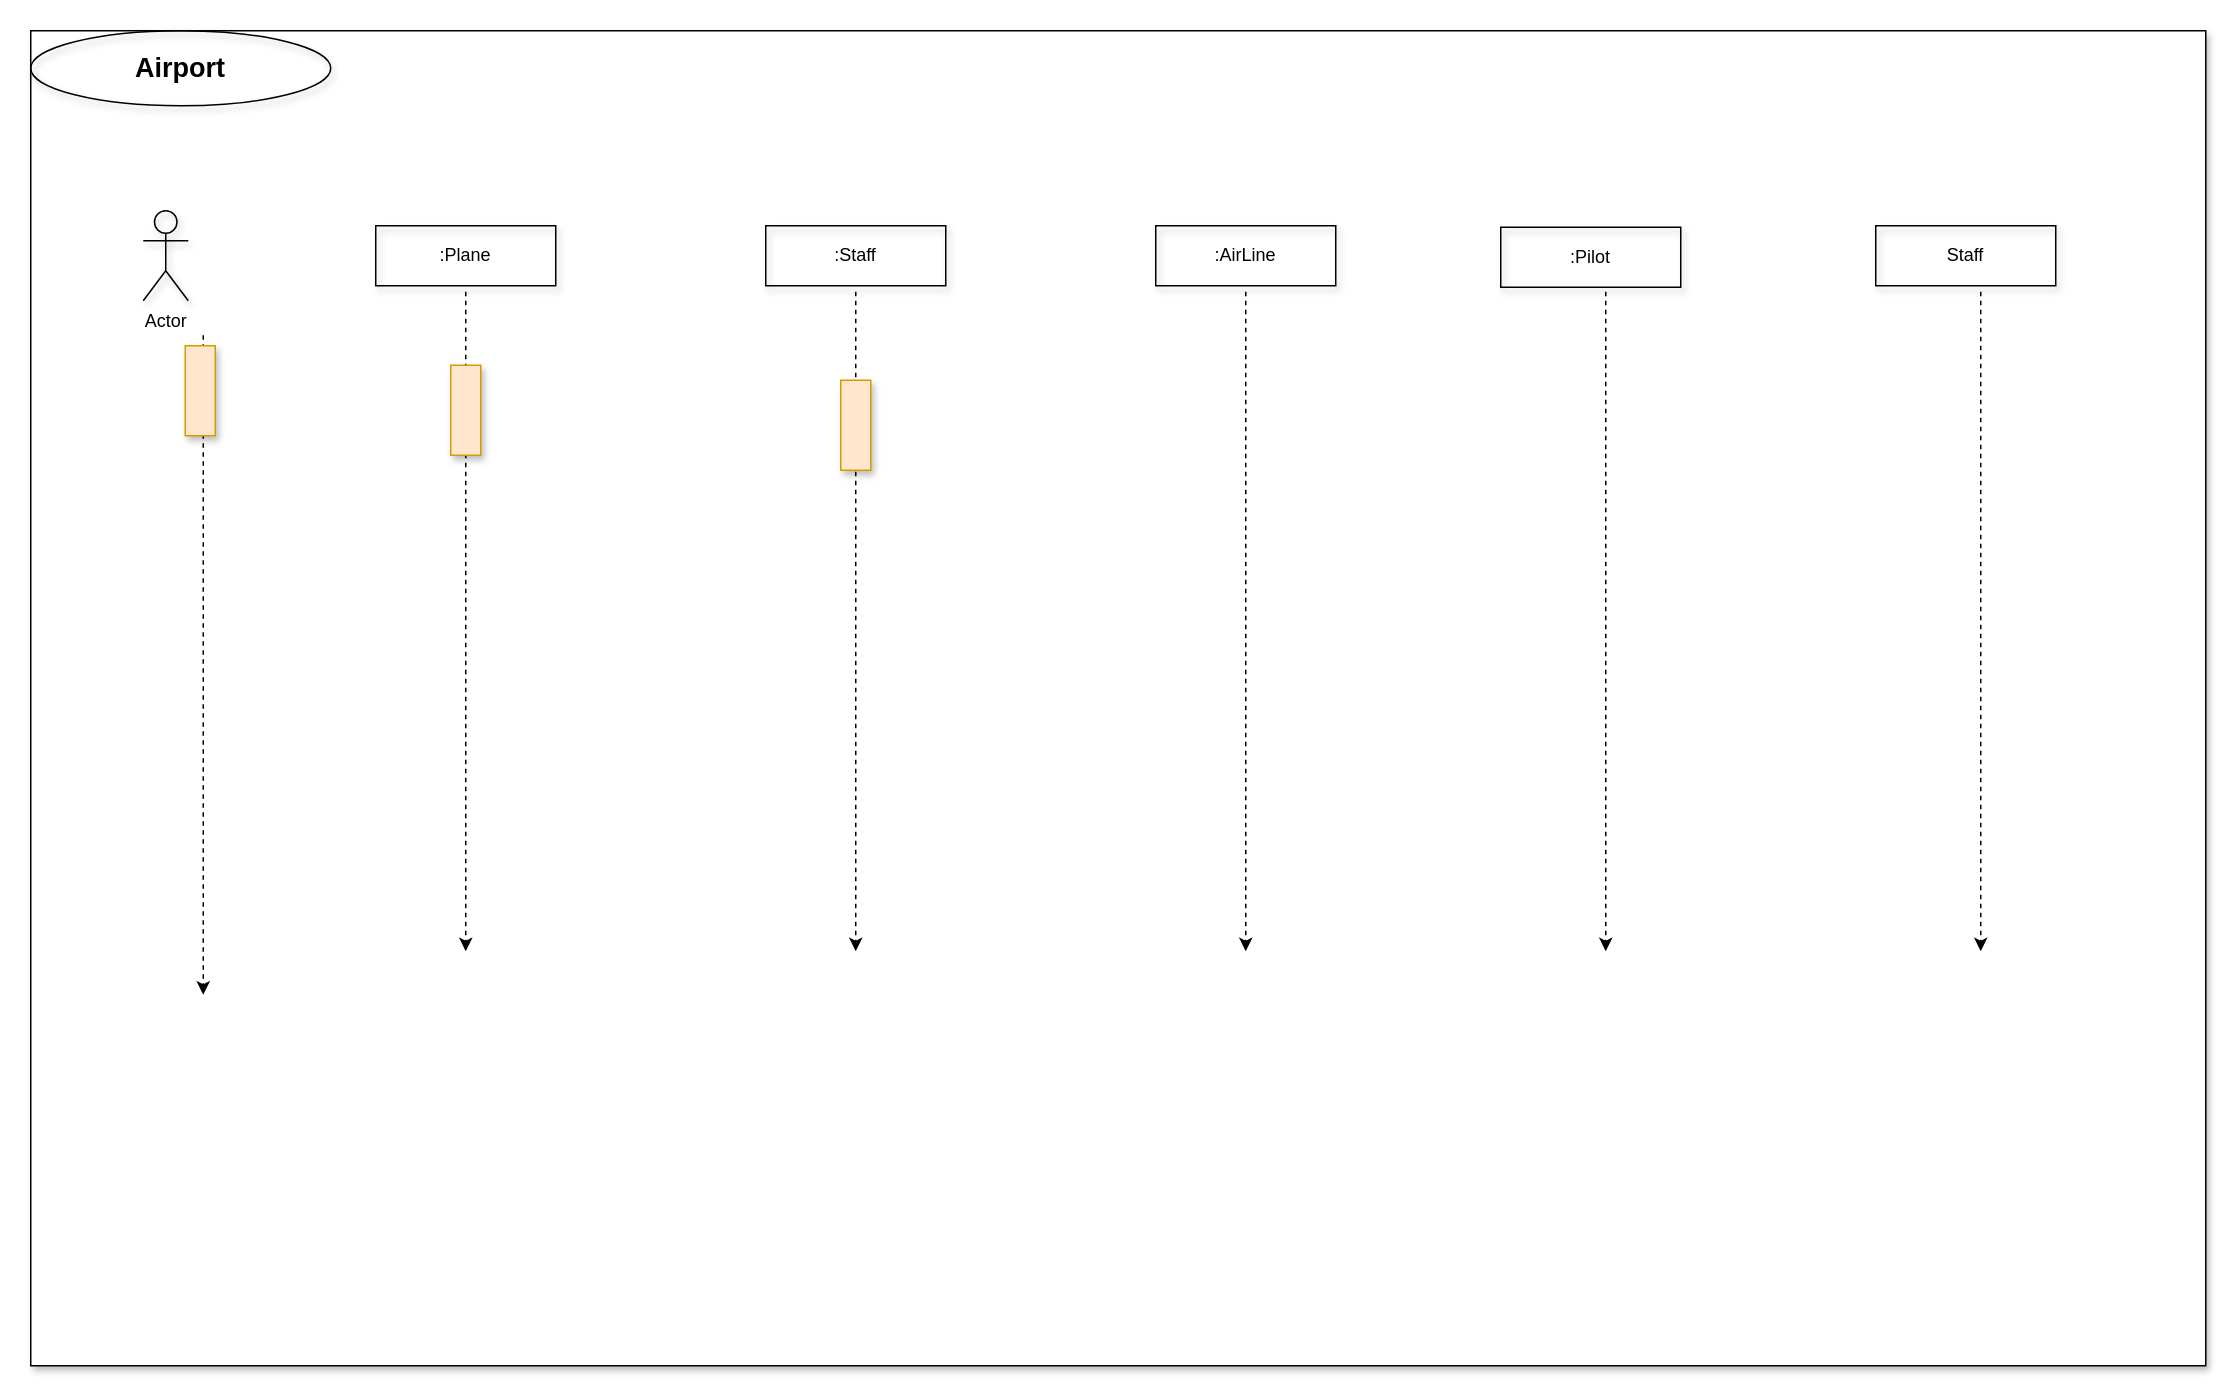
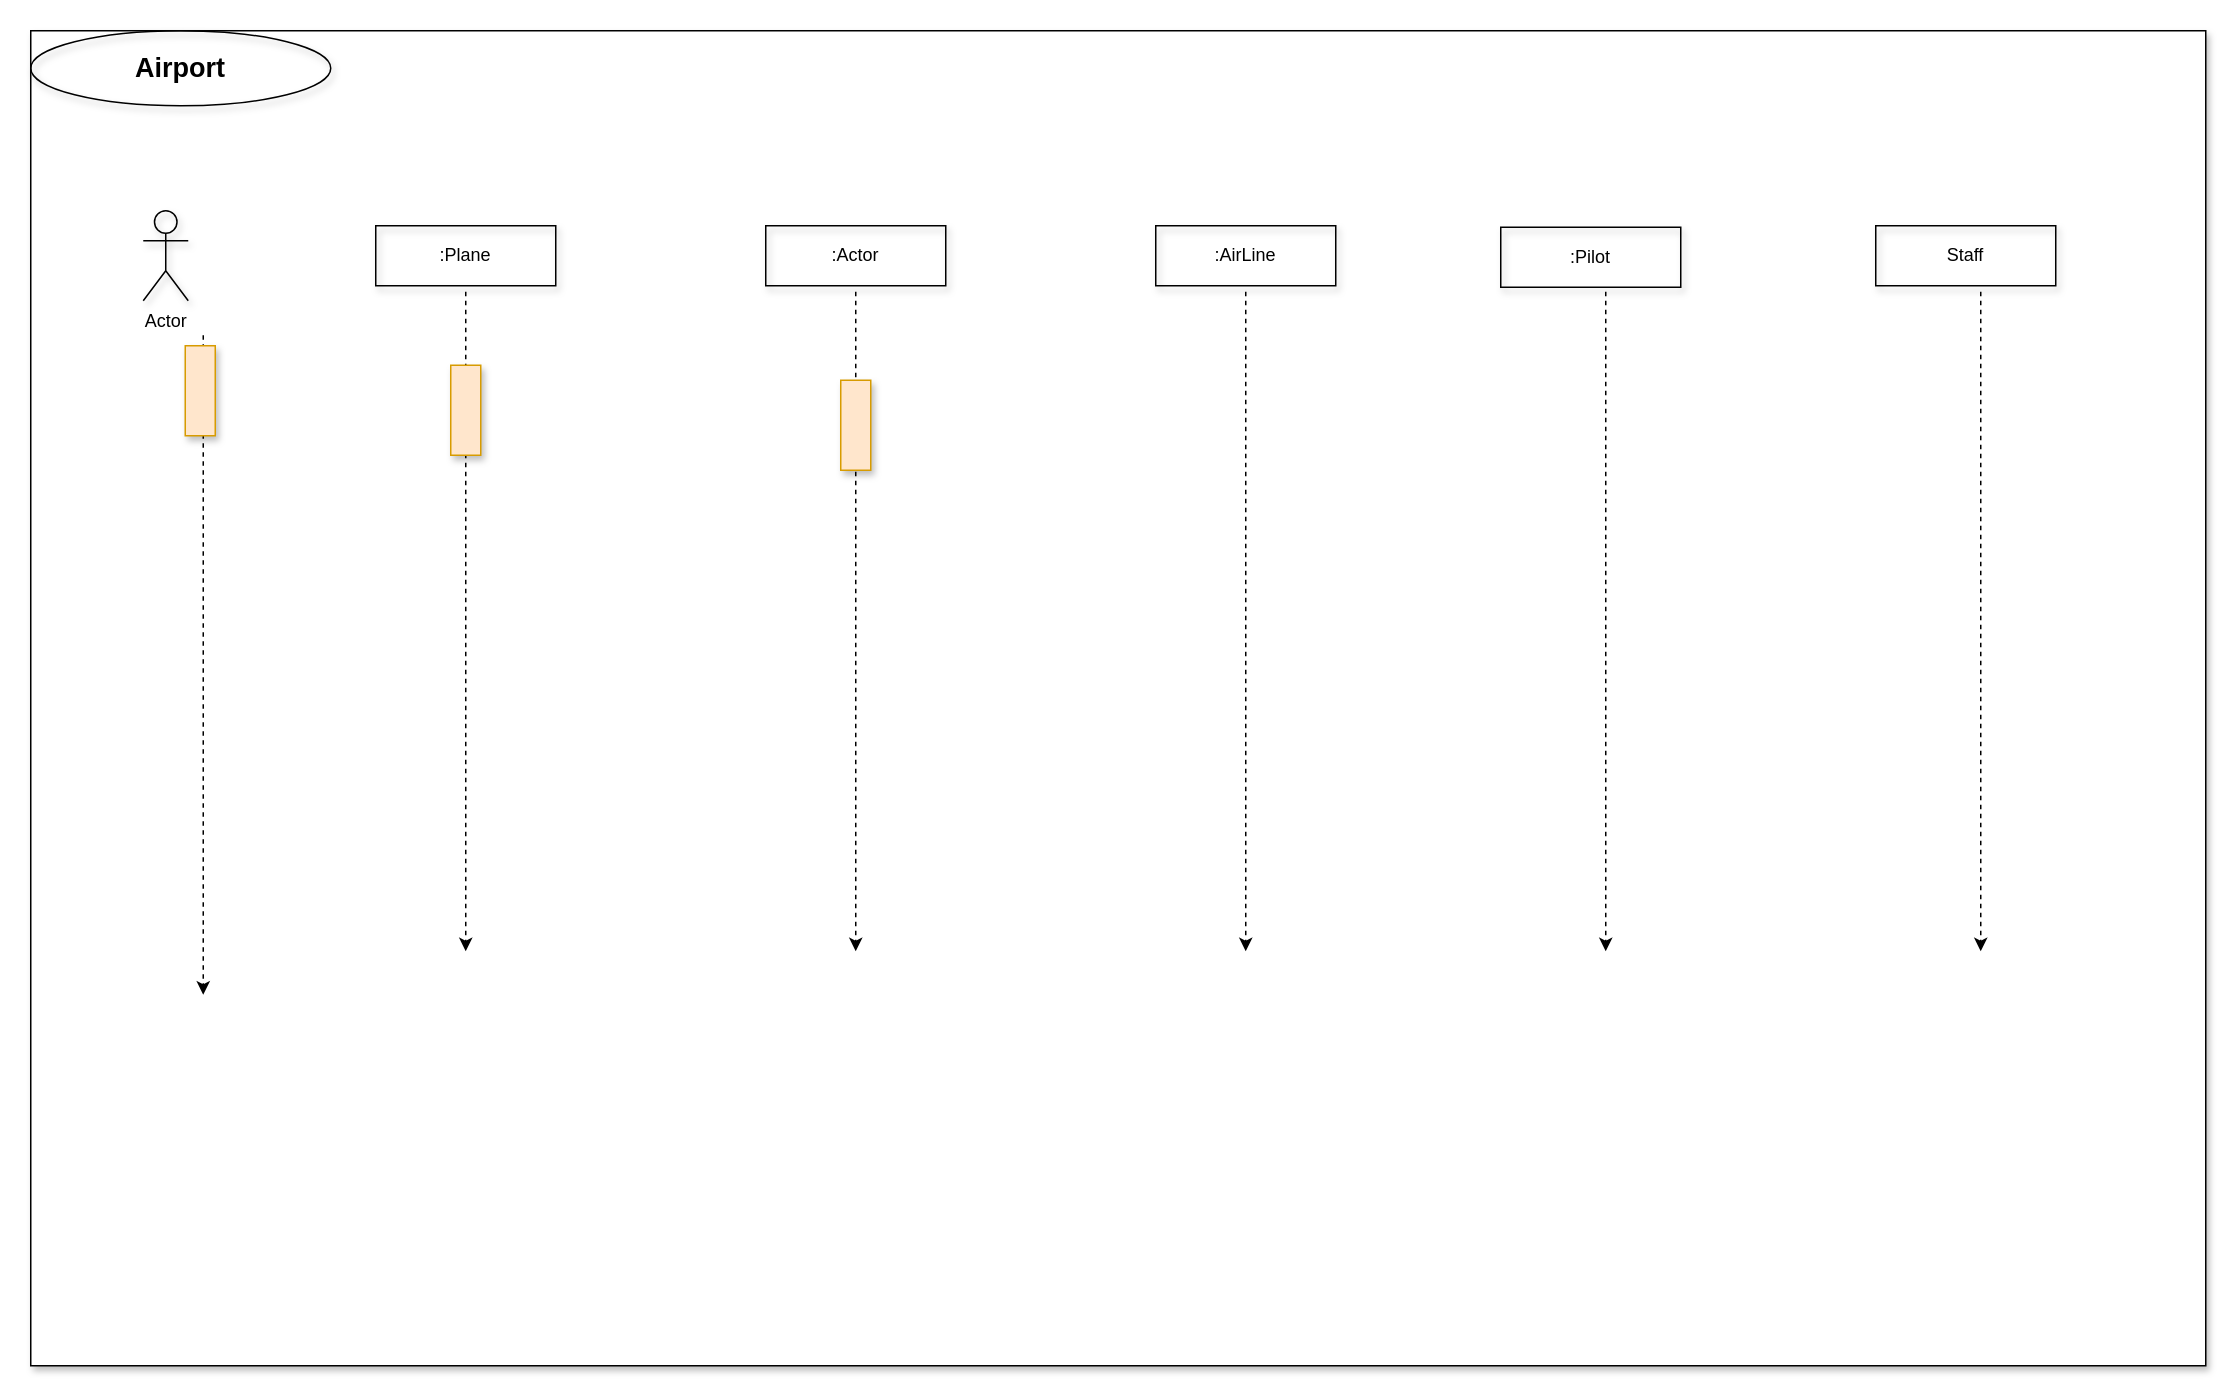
(856, 256) -> (856, 256)
